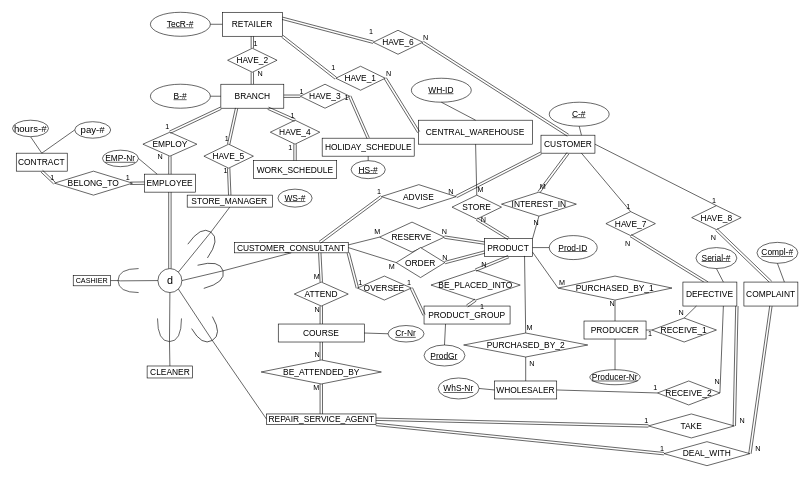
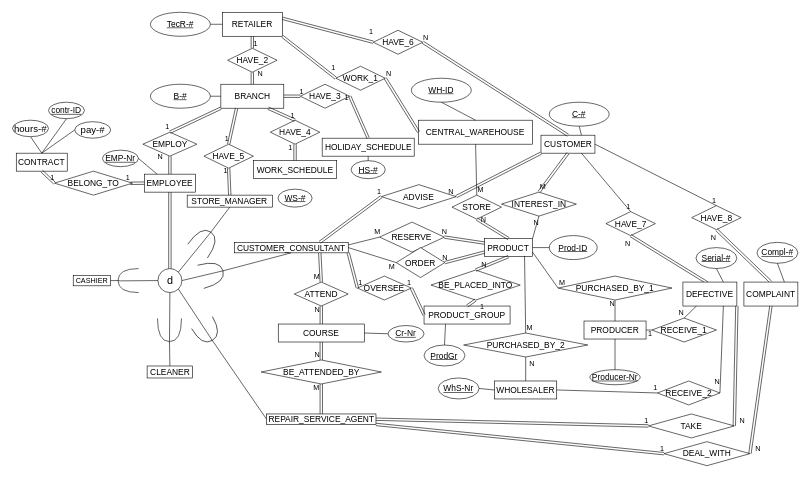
(361, 78) -> (361, 78)
none -> (66, 111)
none -> (56, 134)
